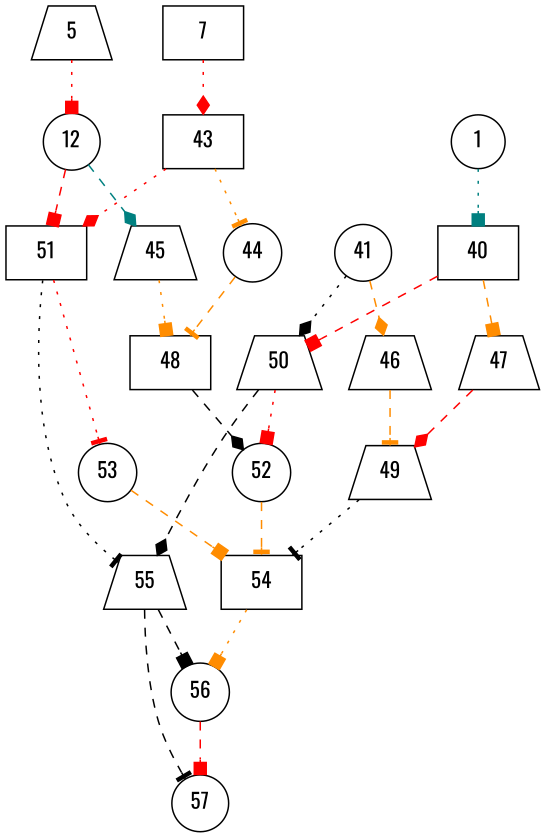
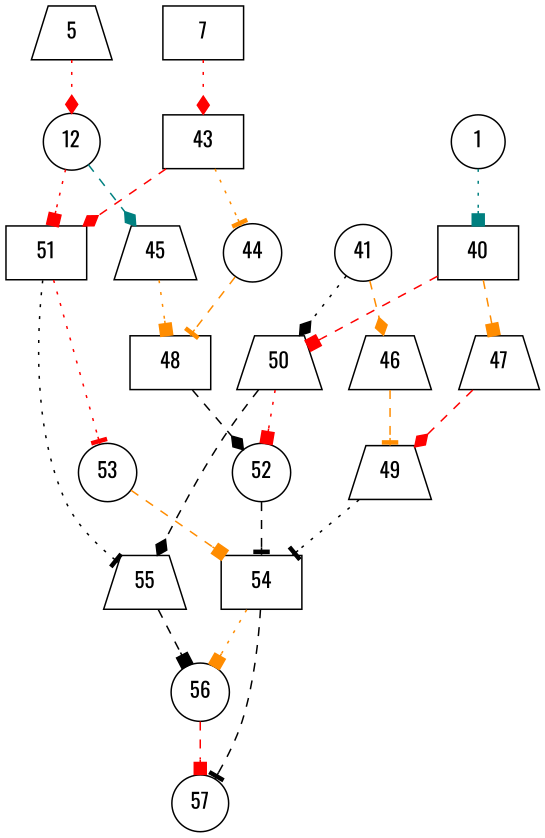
(72, 79) -> (72, 79)
(61, 190) -> (61, 190)
(132, 192) -> (132, 192)
(262, 525) -> (262, 525)
(152, 694) -> (249, 693)
